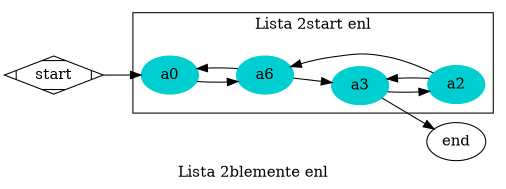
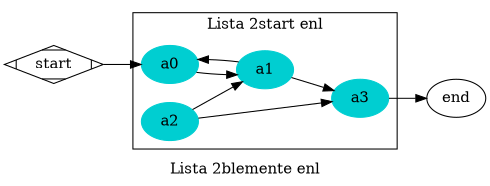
(265, 75) -> (265, 70)
(403, 92) -> none
